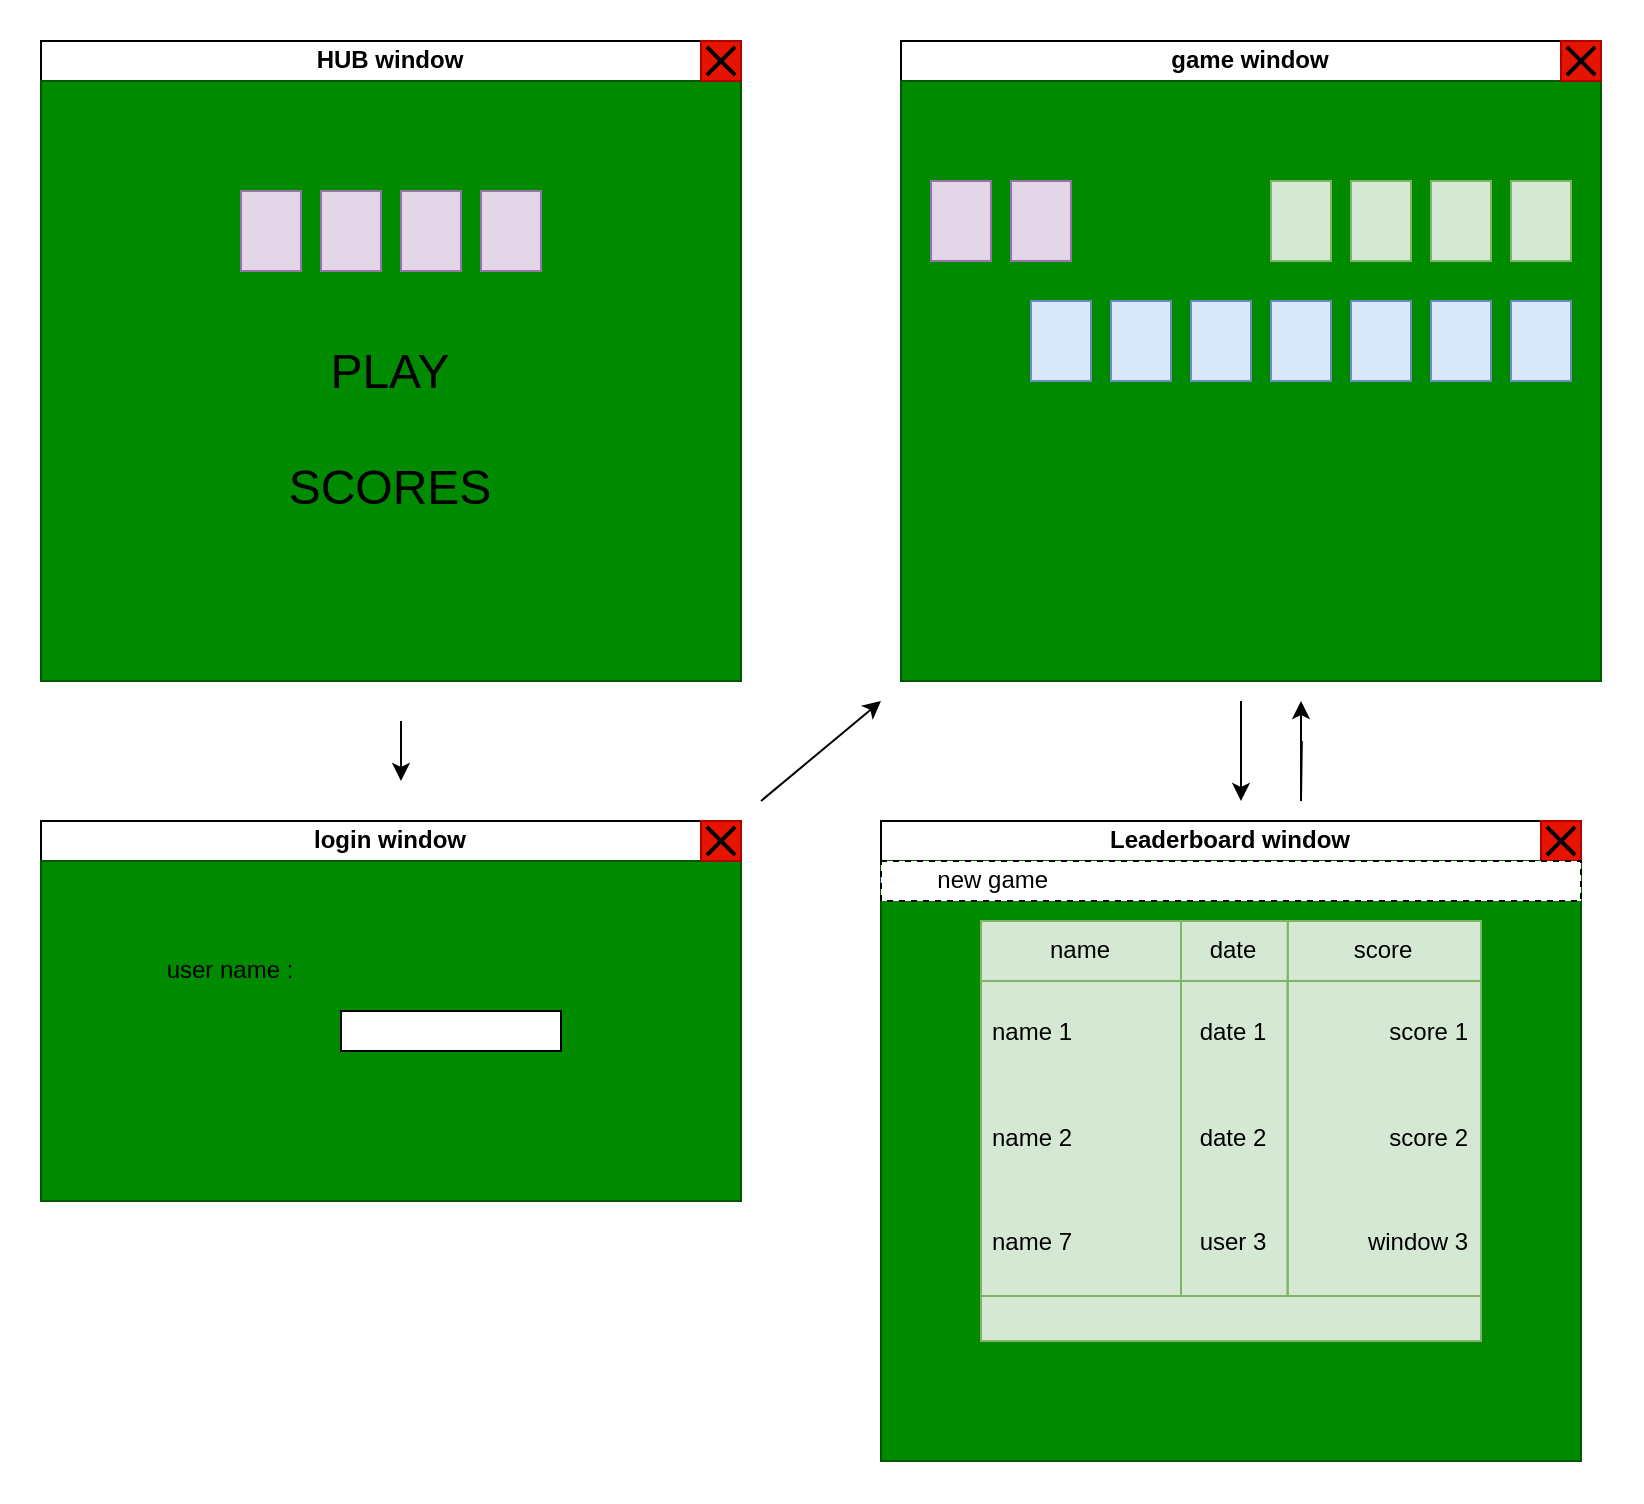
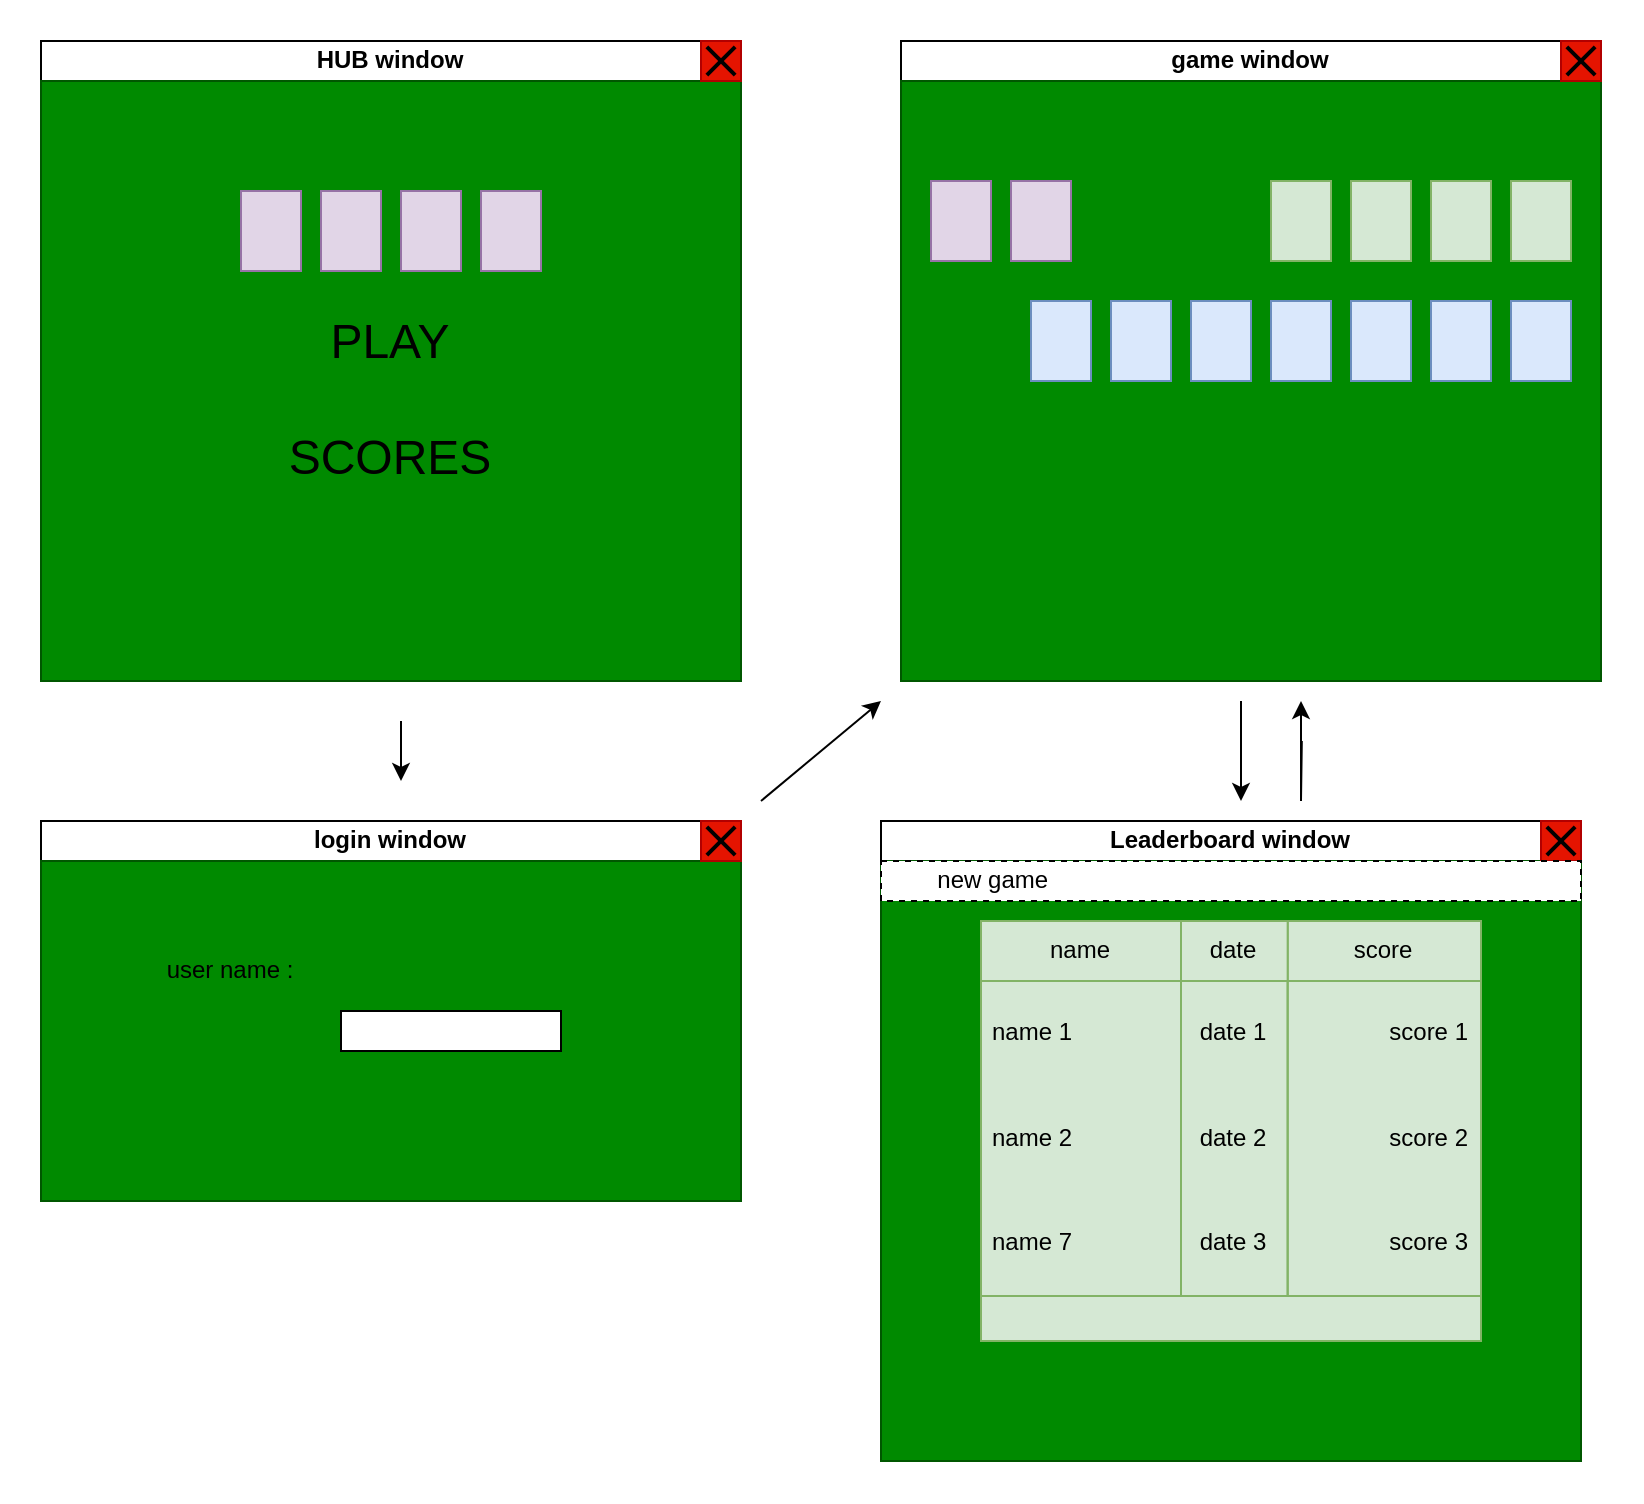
(391, 431) -> (391, 401)
(1234, 1243) -> (1234, 1243)
(1421, 1243) -> (1425, 1243)
